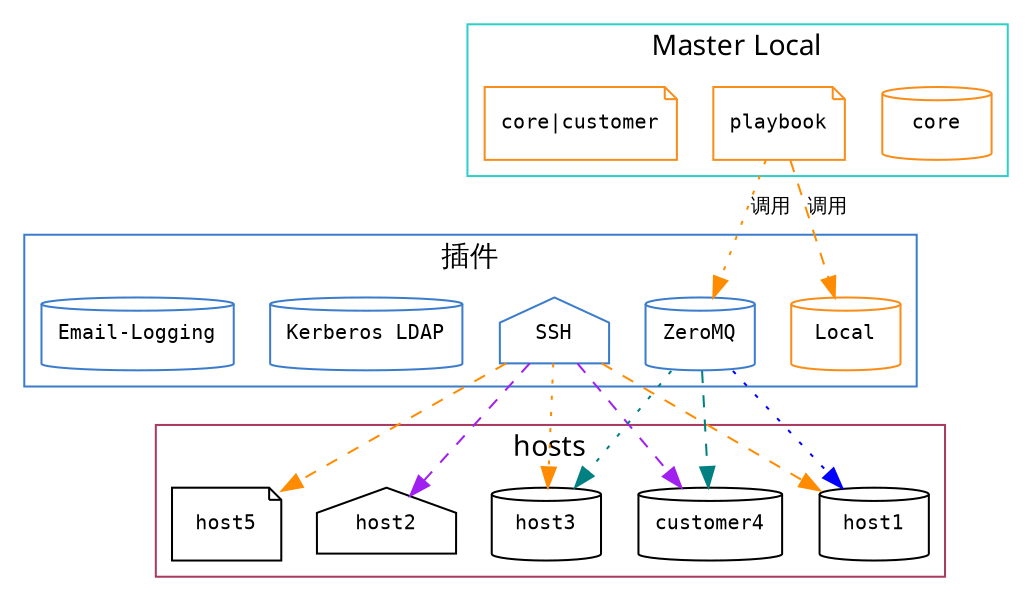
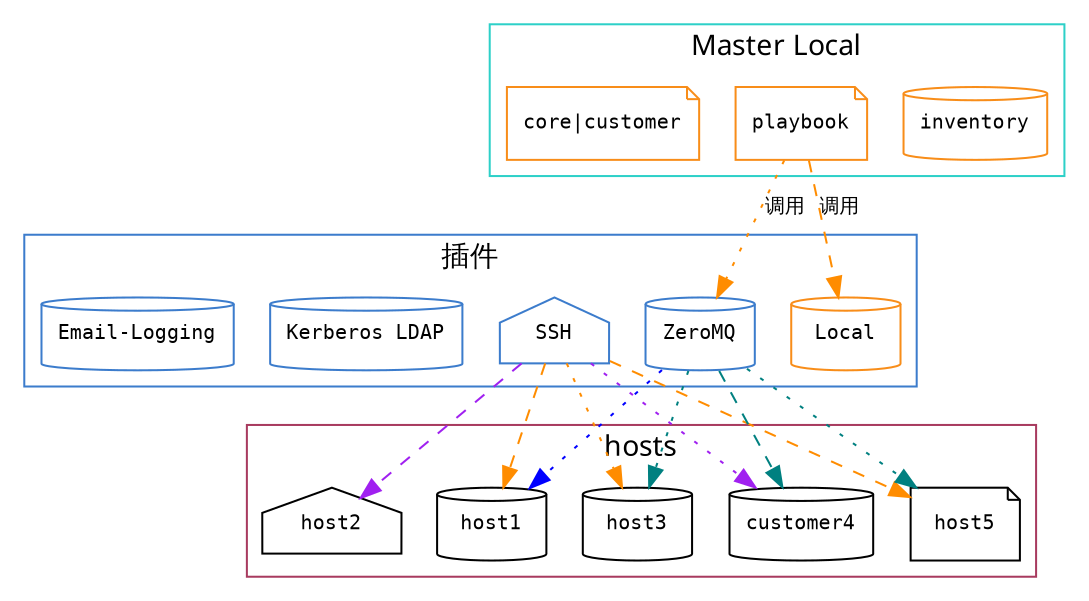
(937, 123) -> (975, 123)
(618, 412) -> (654, 411)
none -> (808, 412)
